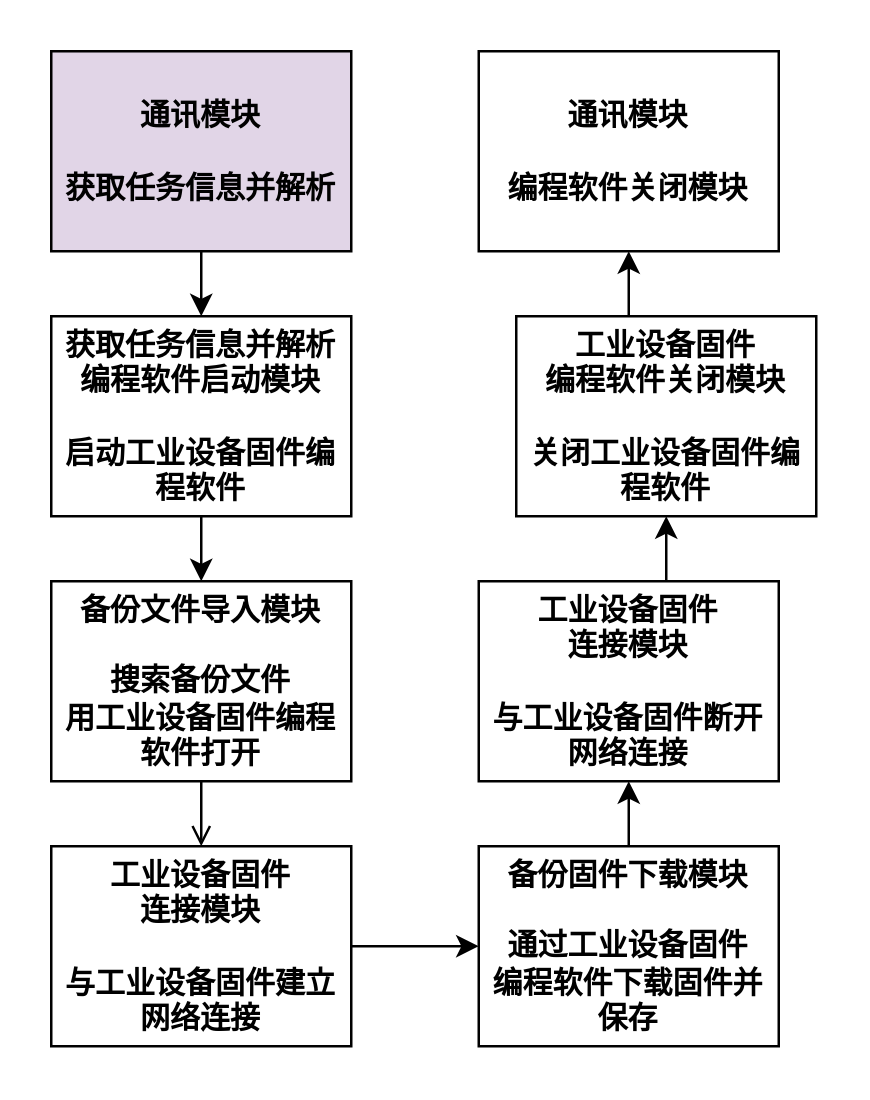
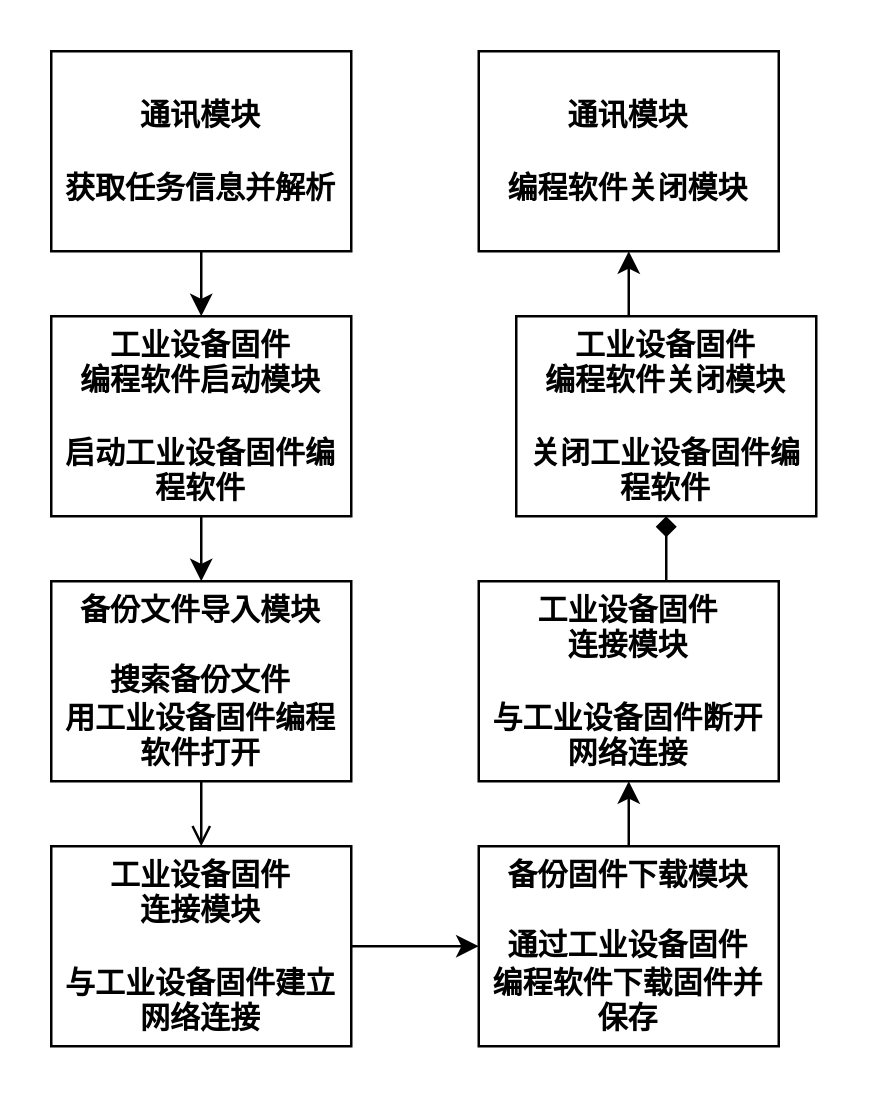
(201, 151) -> (201, 151)
(201, 416) -> (201, 416)
(666, 535) -> (666, 537)
